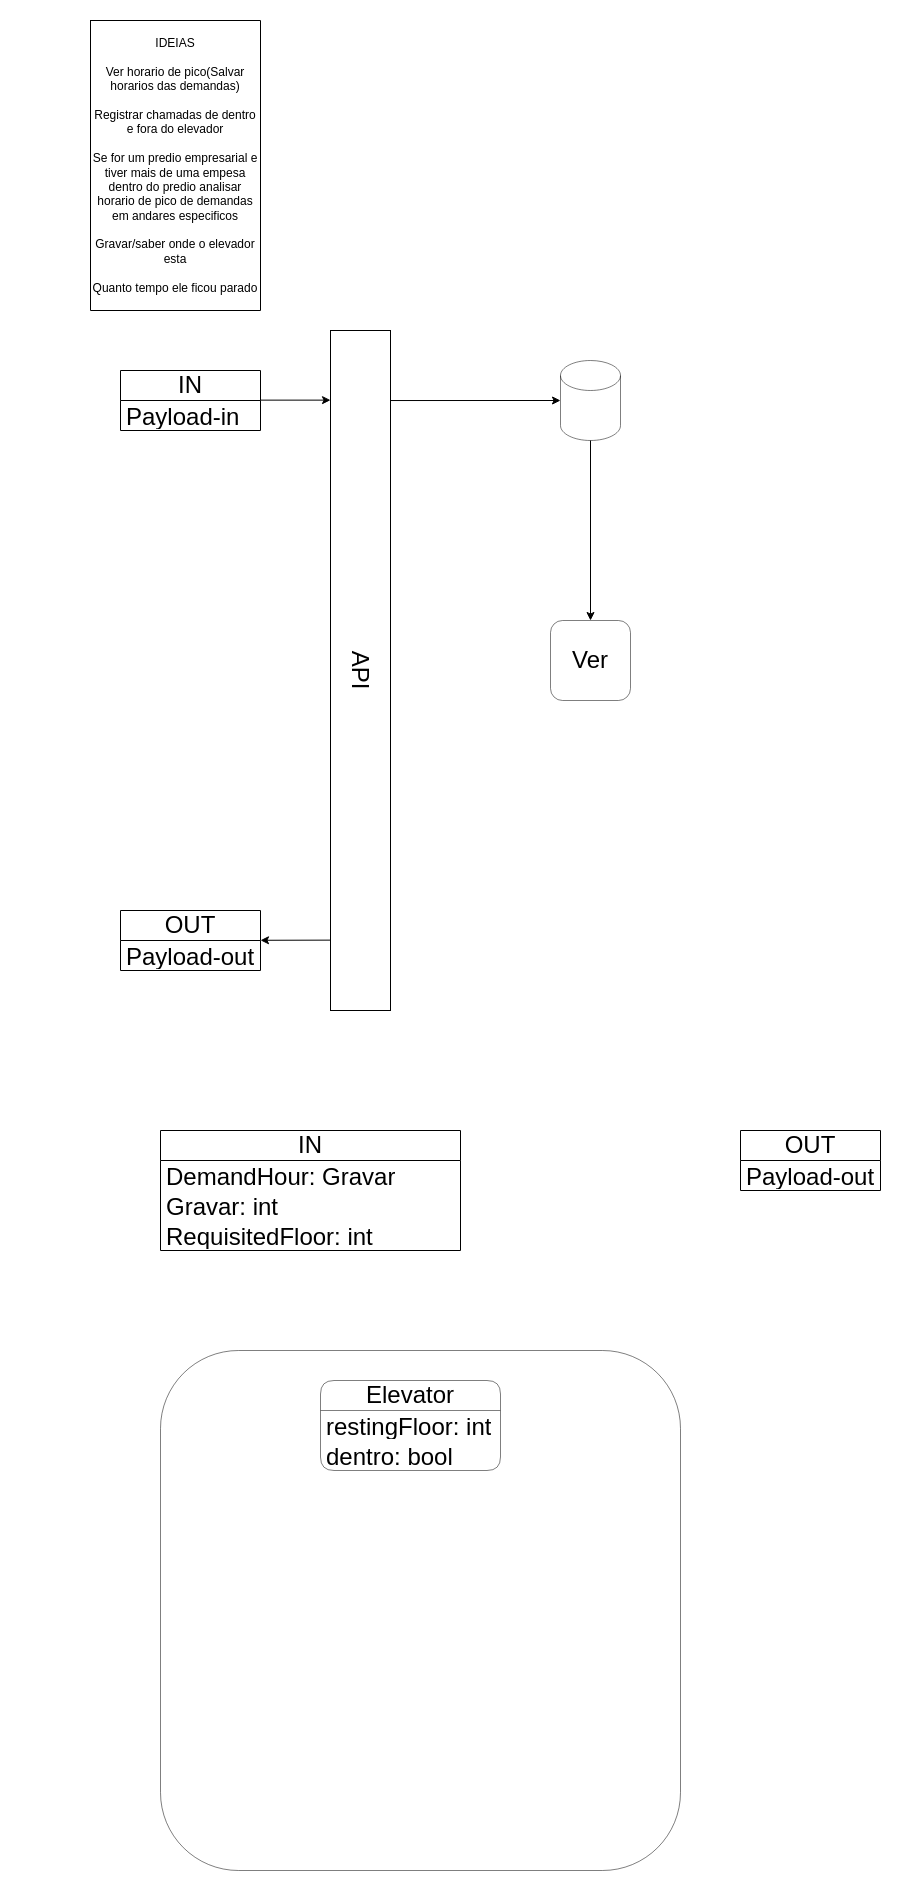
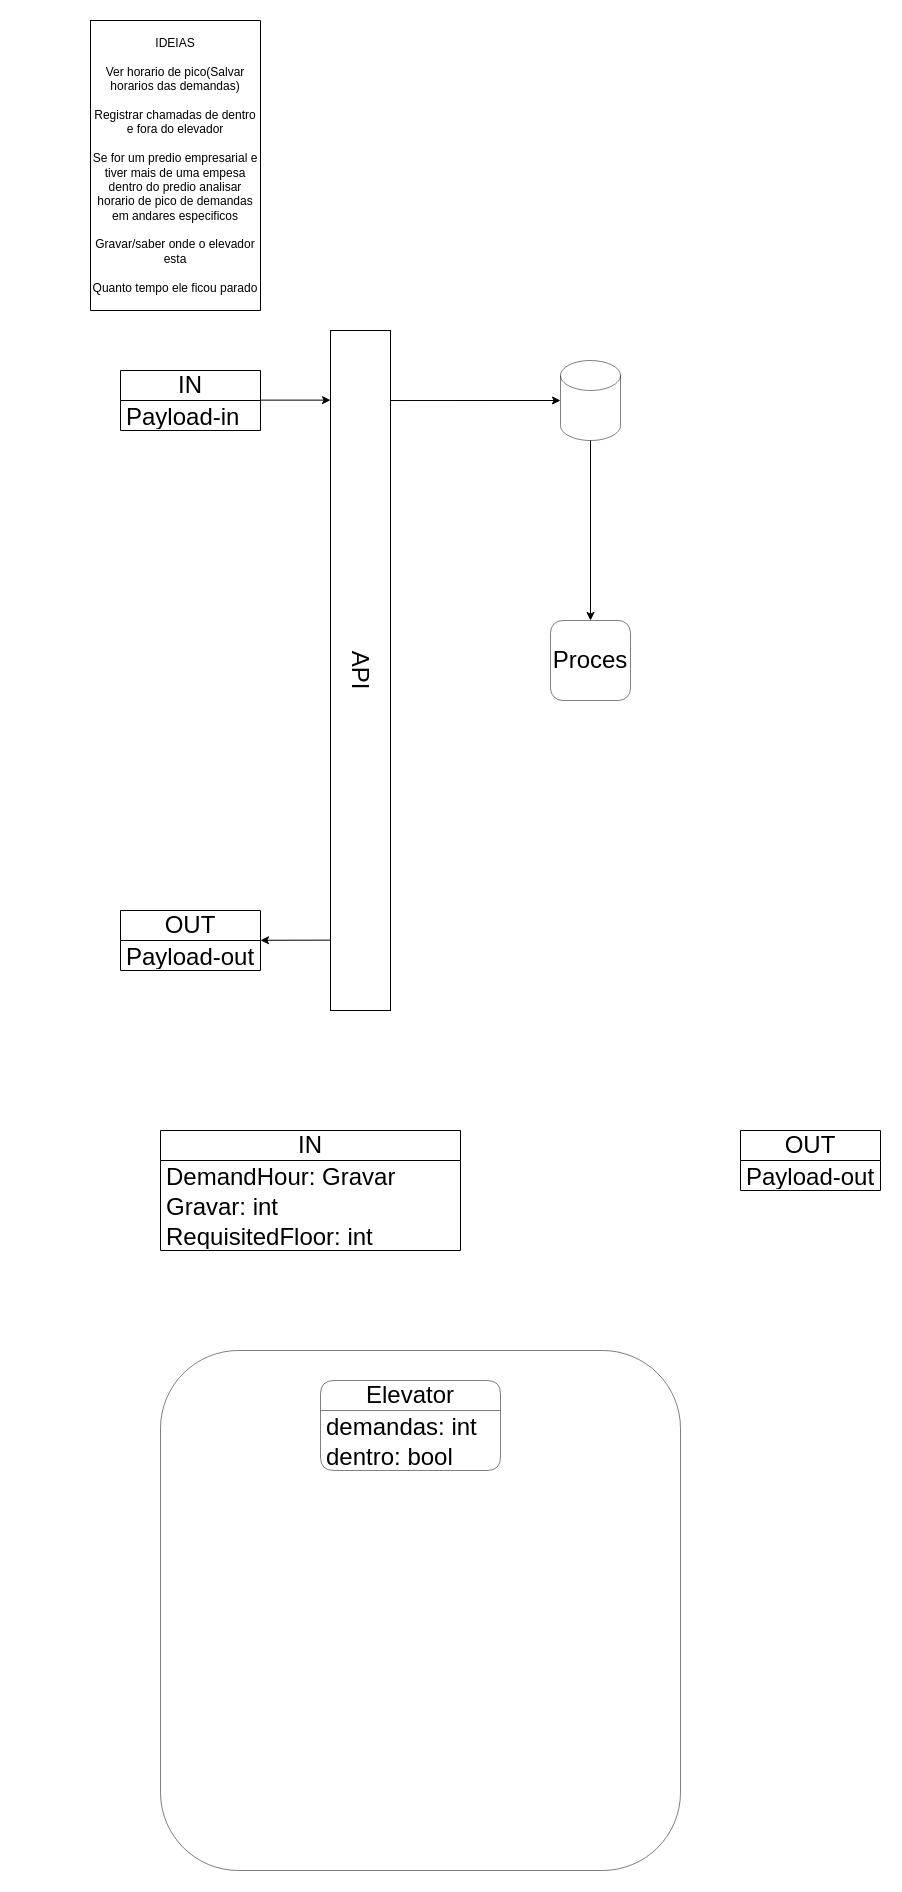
(591, 661) -> (591, 661)
(412, 1426) -> (405, 1426)
